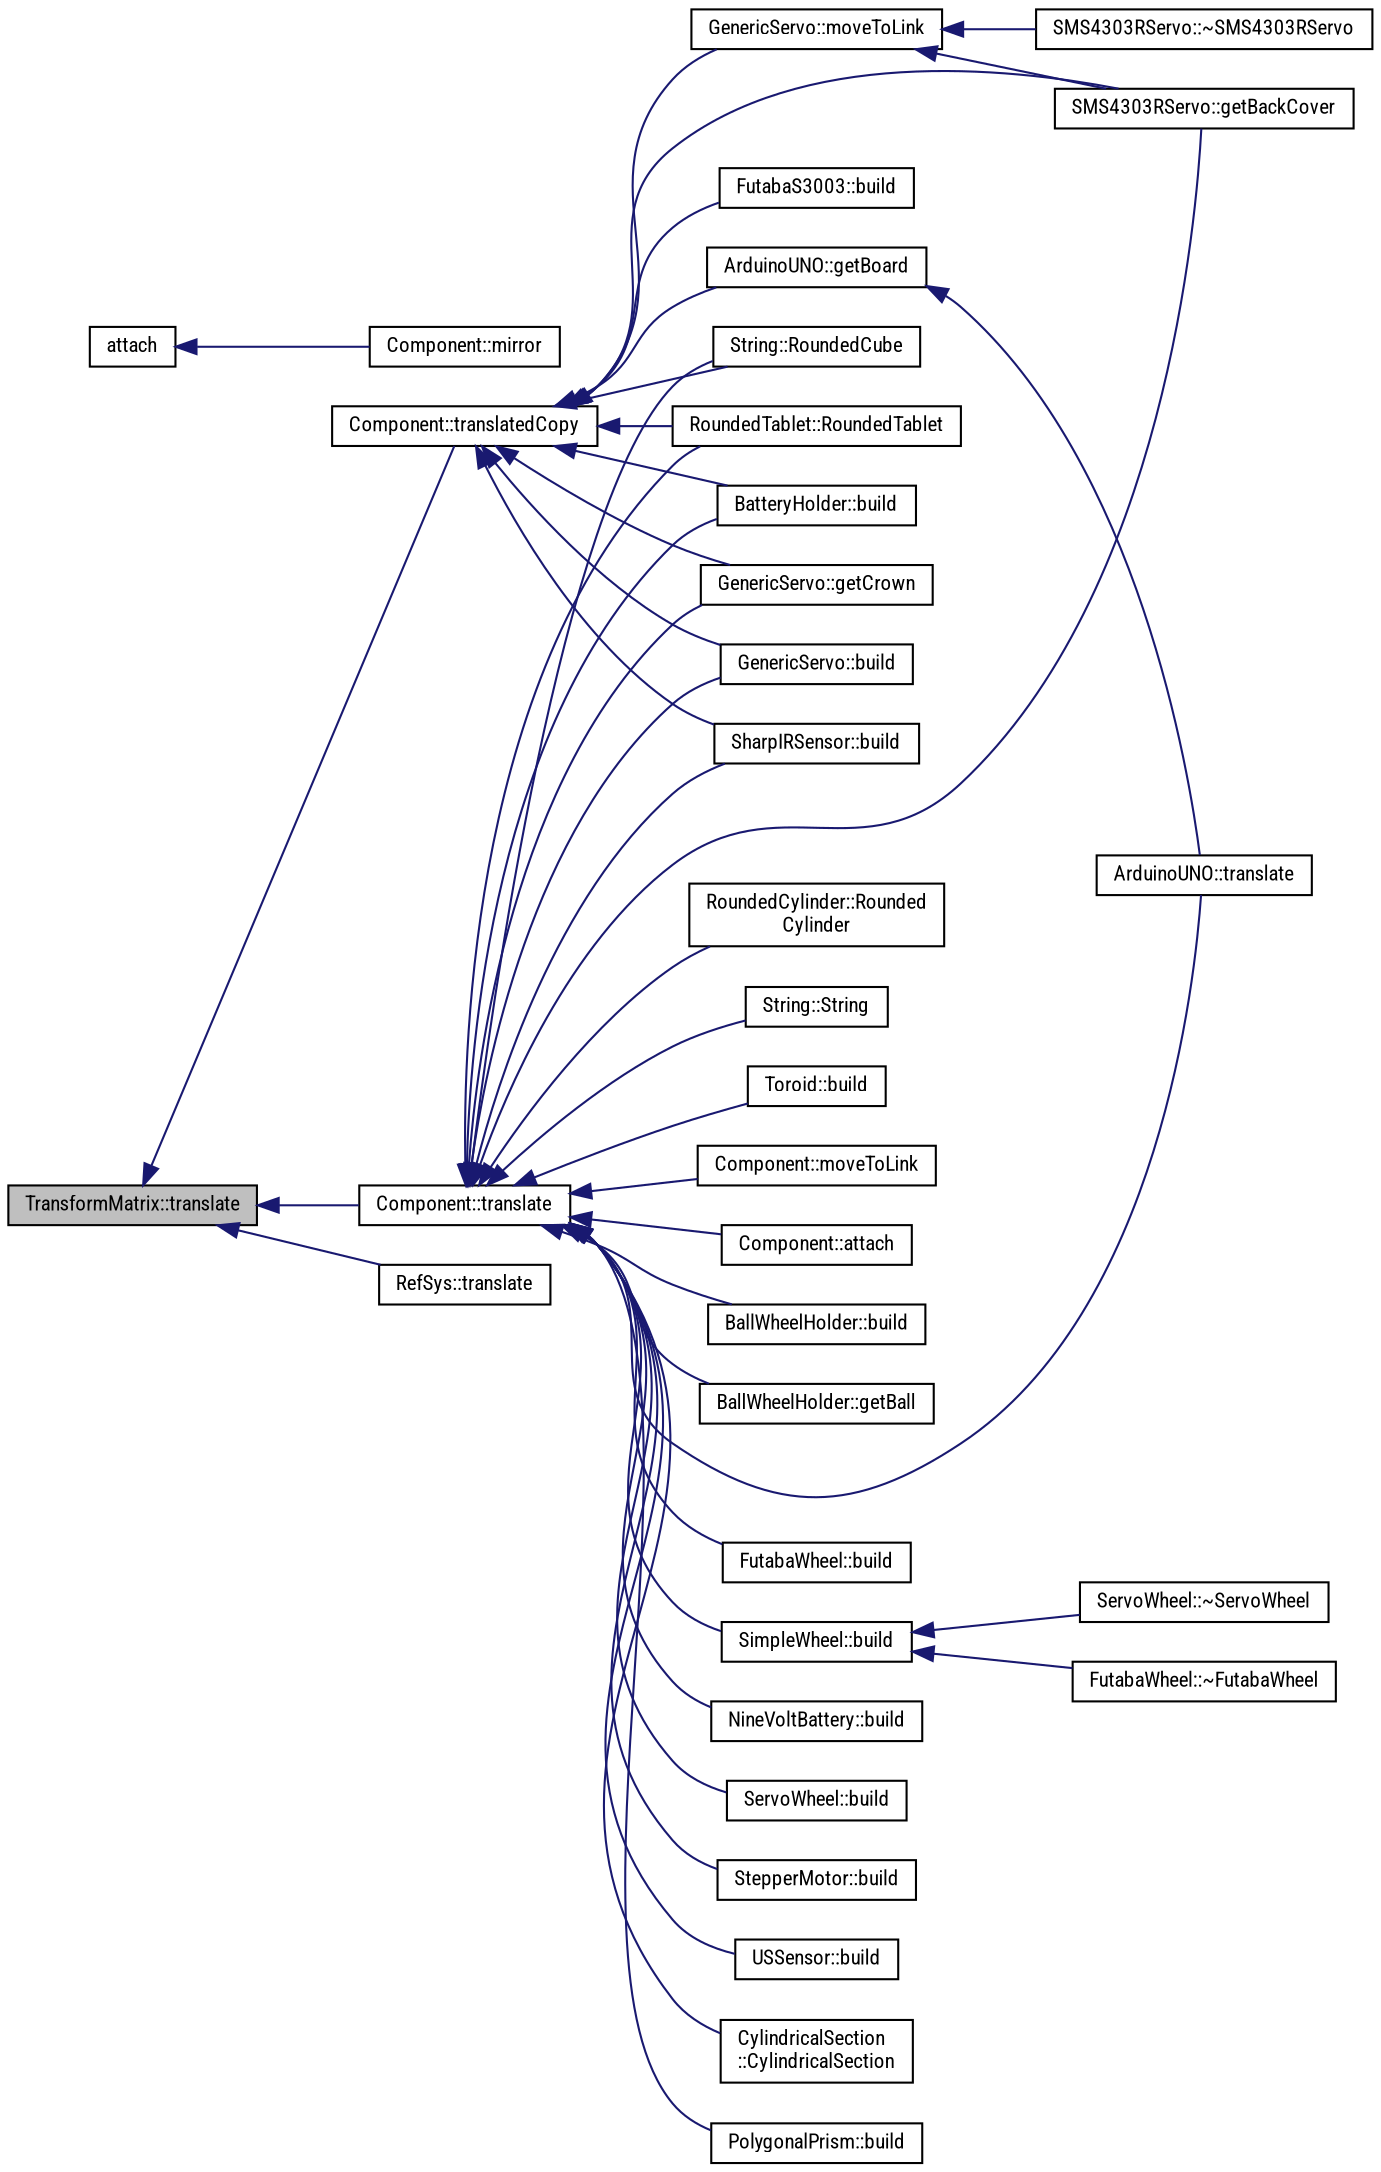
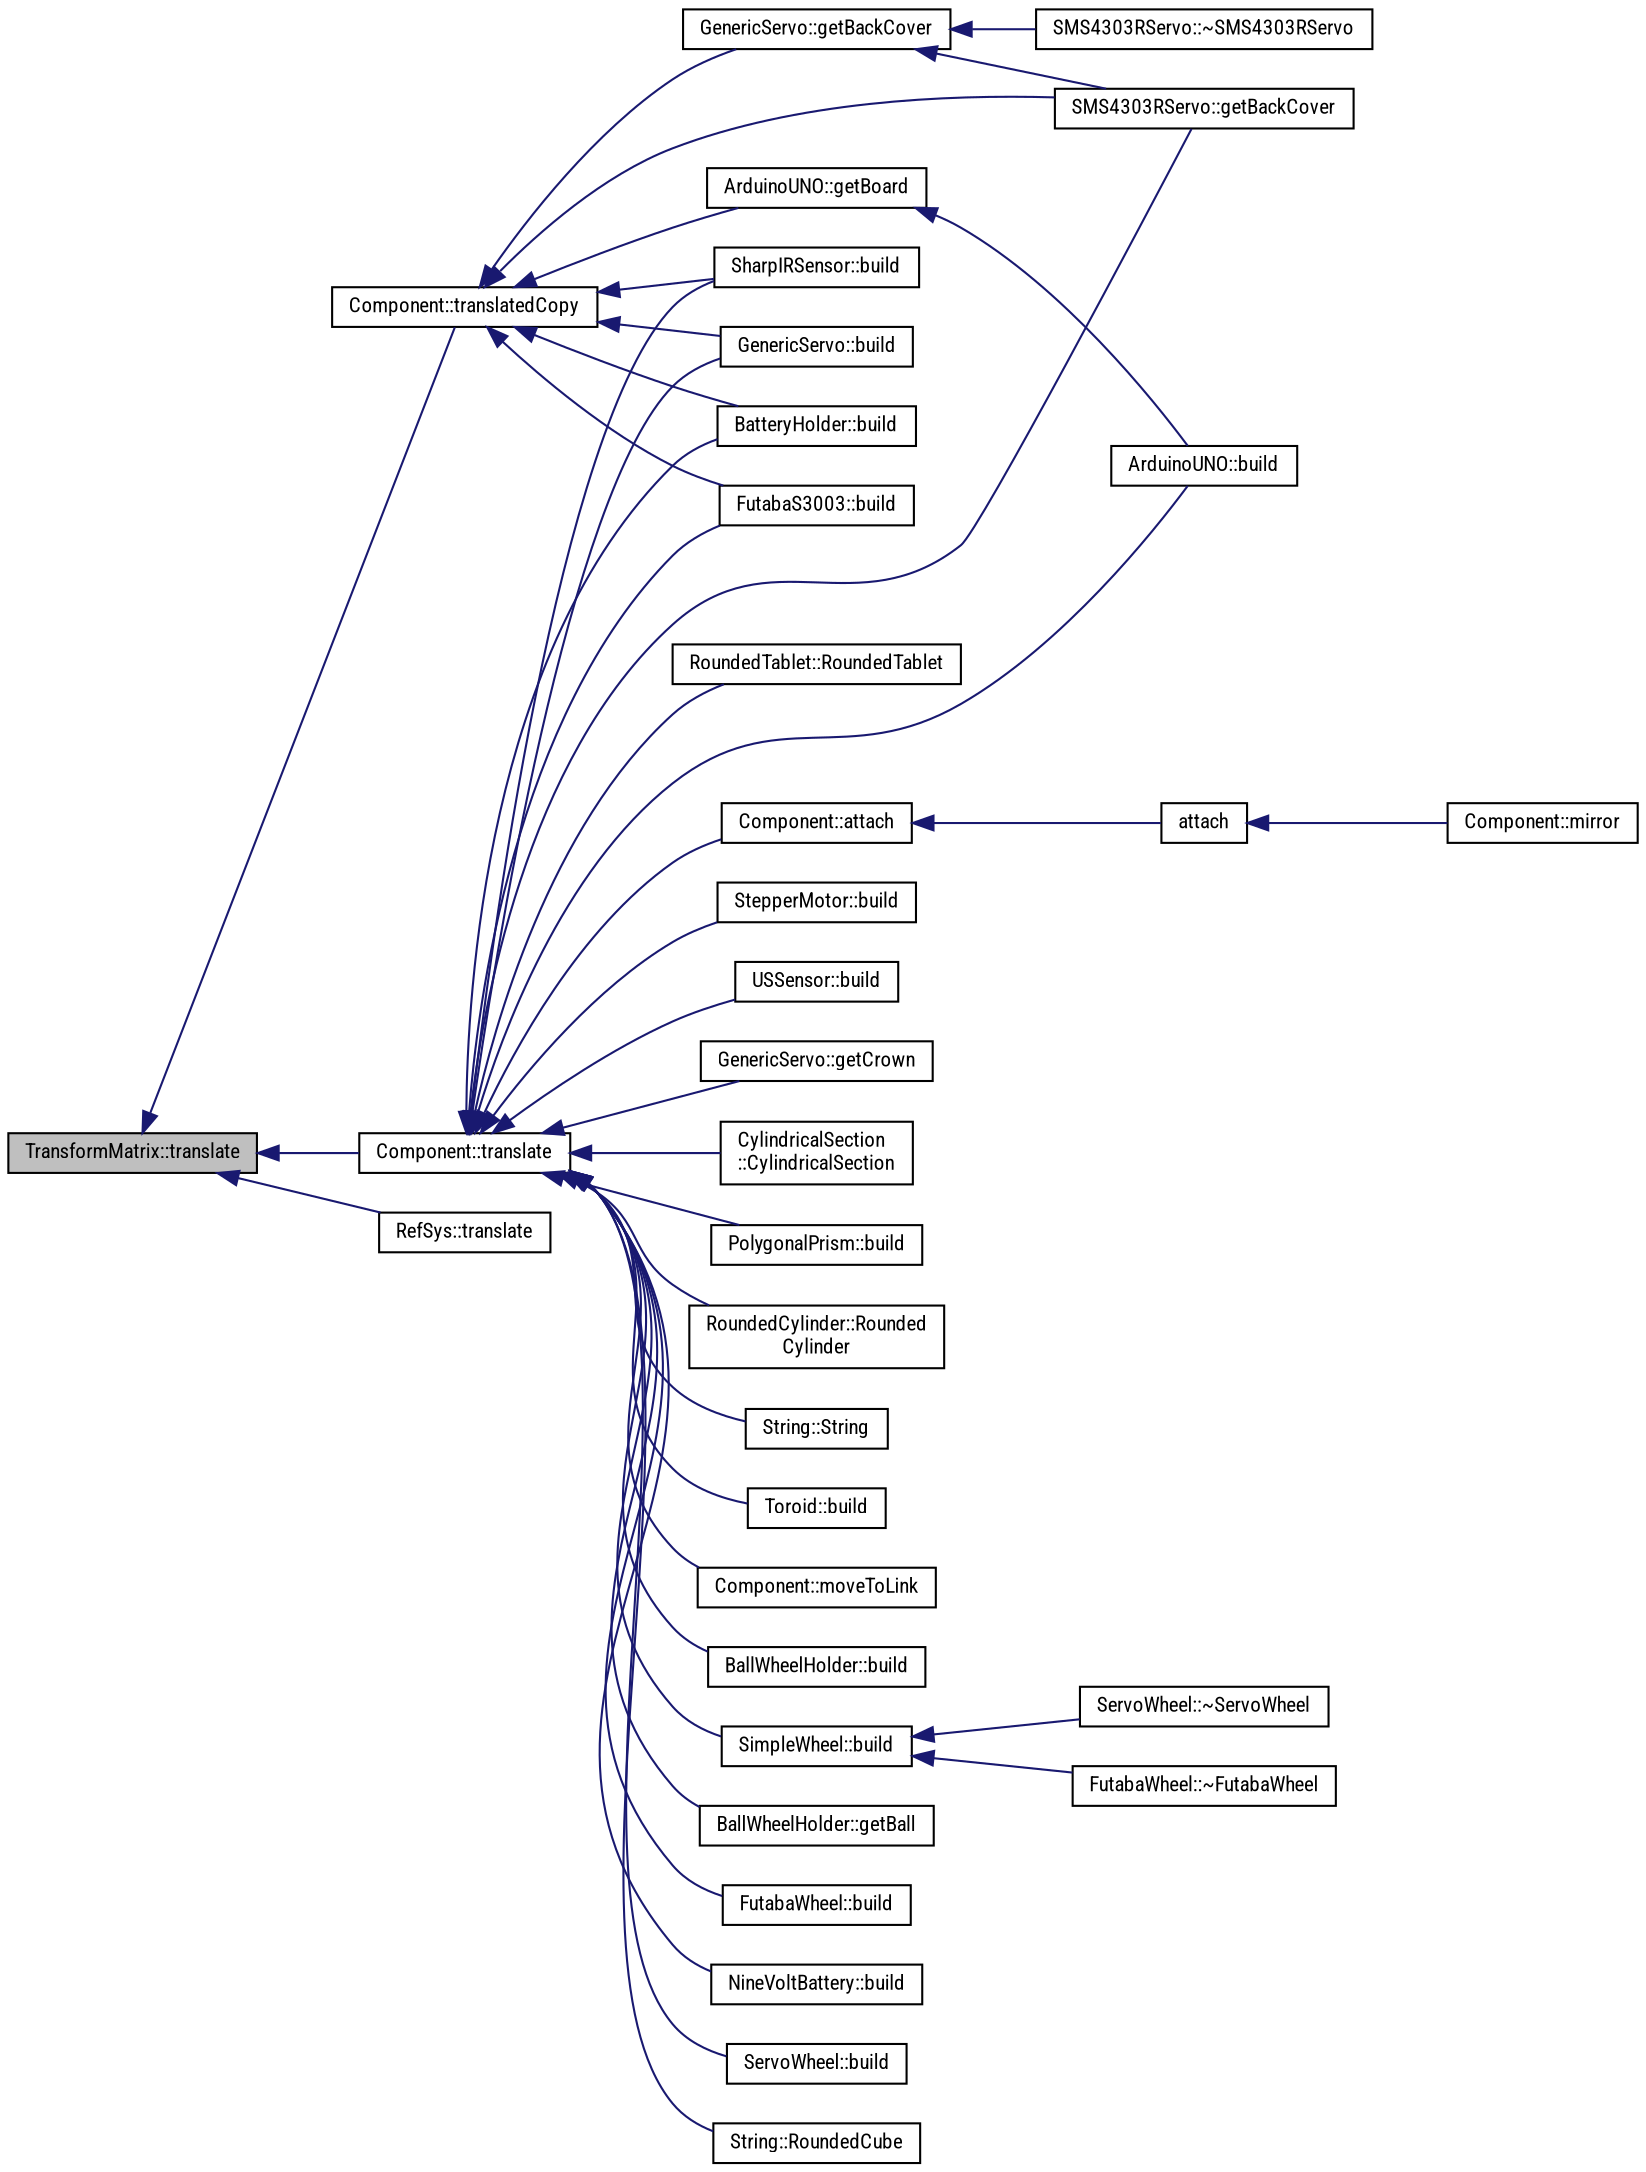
(817, 29) -> (817, 29)
(651, 384) -> none
(646, 426) -> none
(640, 530) -> none
none -> (554, 744)
none -> (1047, 823)
(1204, 875) -> (1204, 466)
